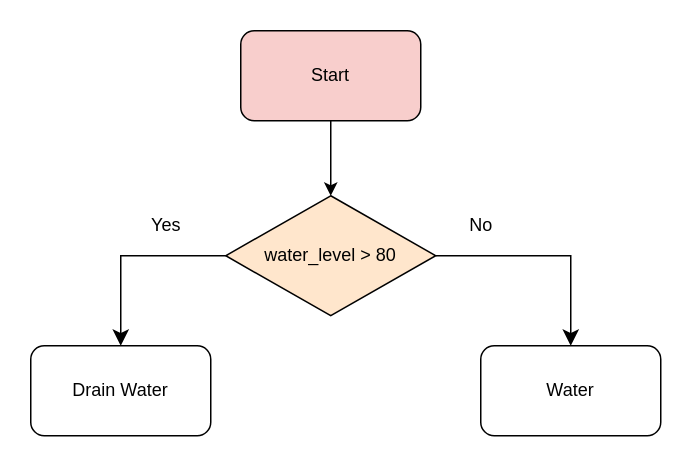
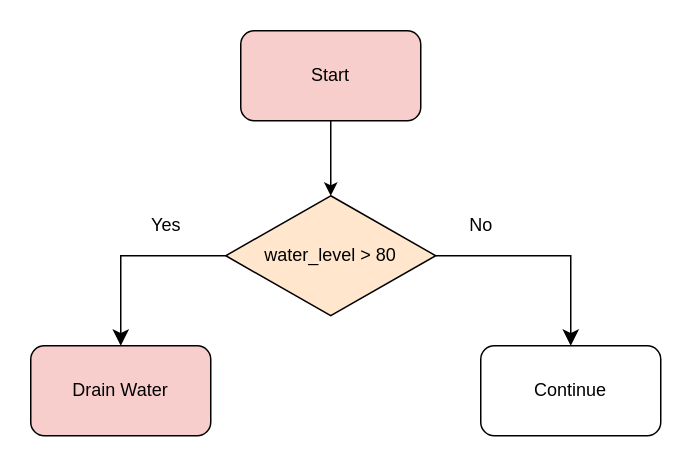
(121, 391) -> (121, 391)
(571, 391) -> (571, 391)
